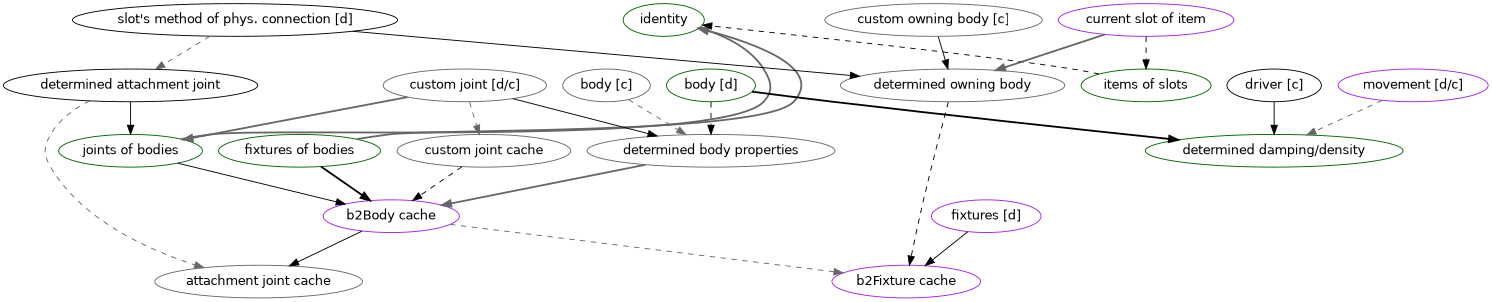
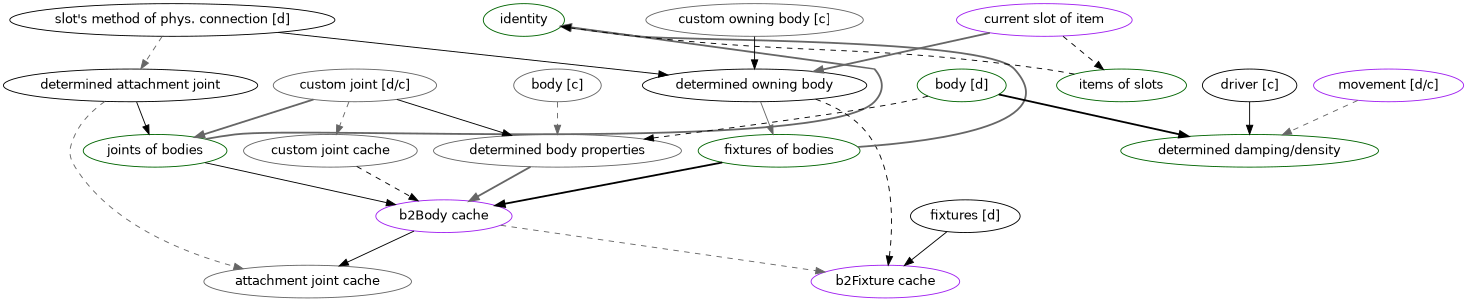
(953, 85) -> (755, 85)
none -> (765, 114)
(986, 216) -> (965, 216)
